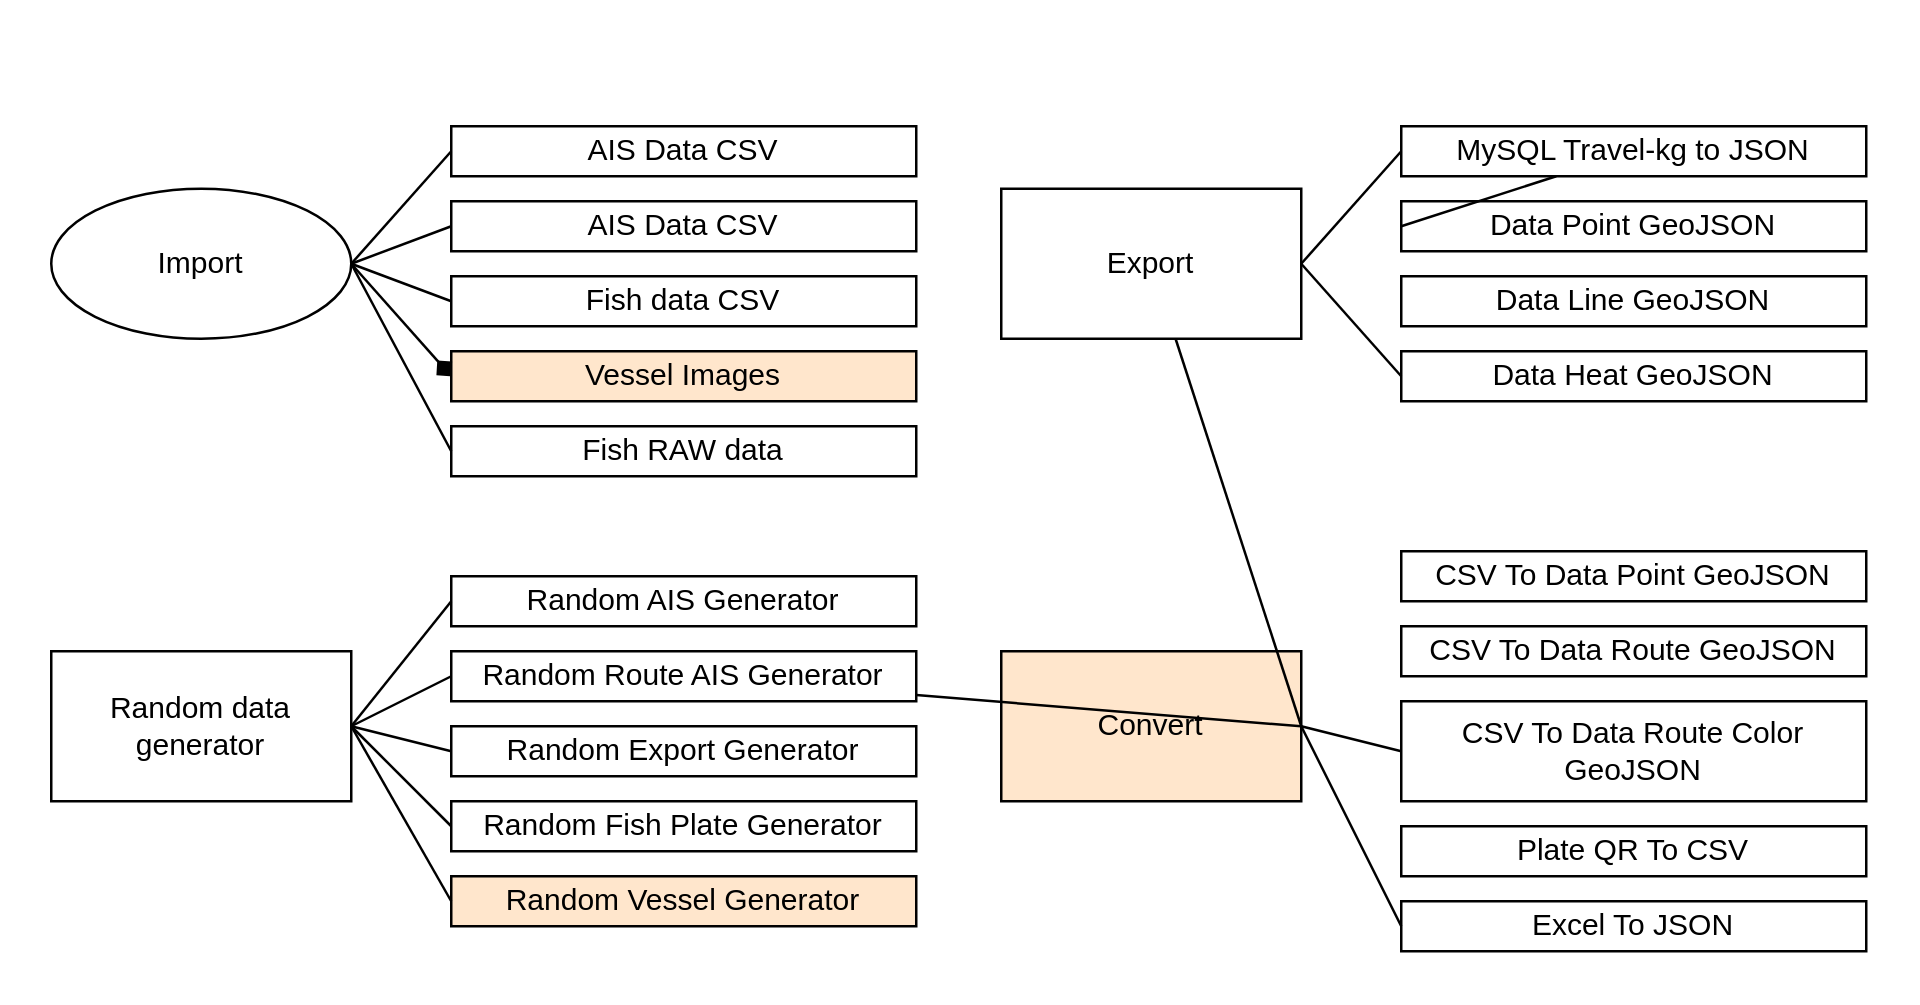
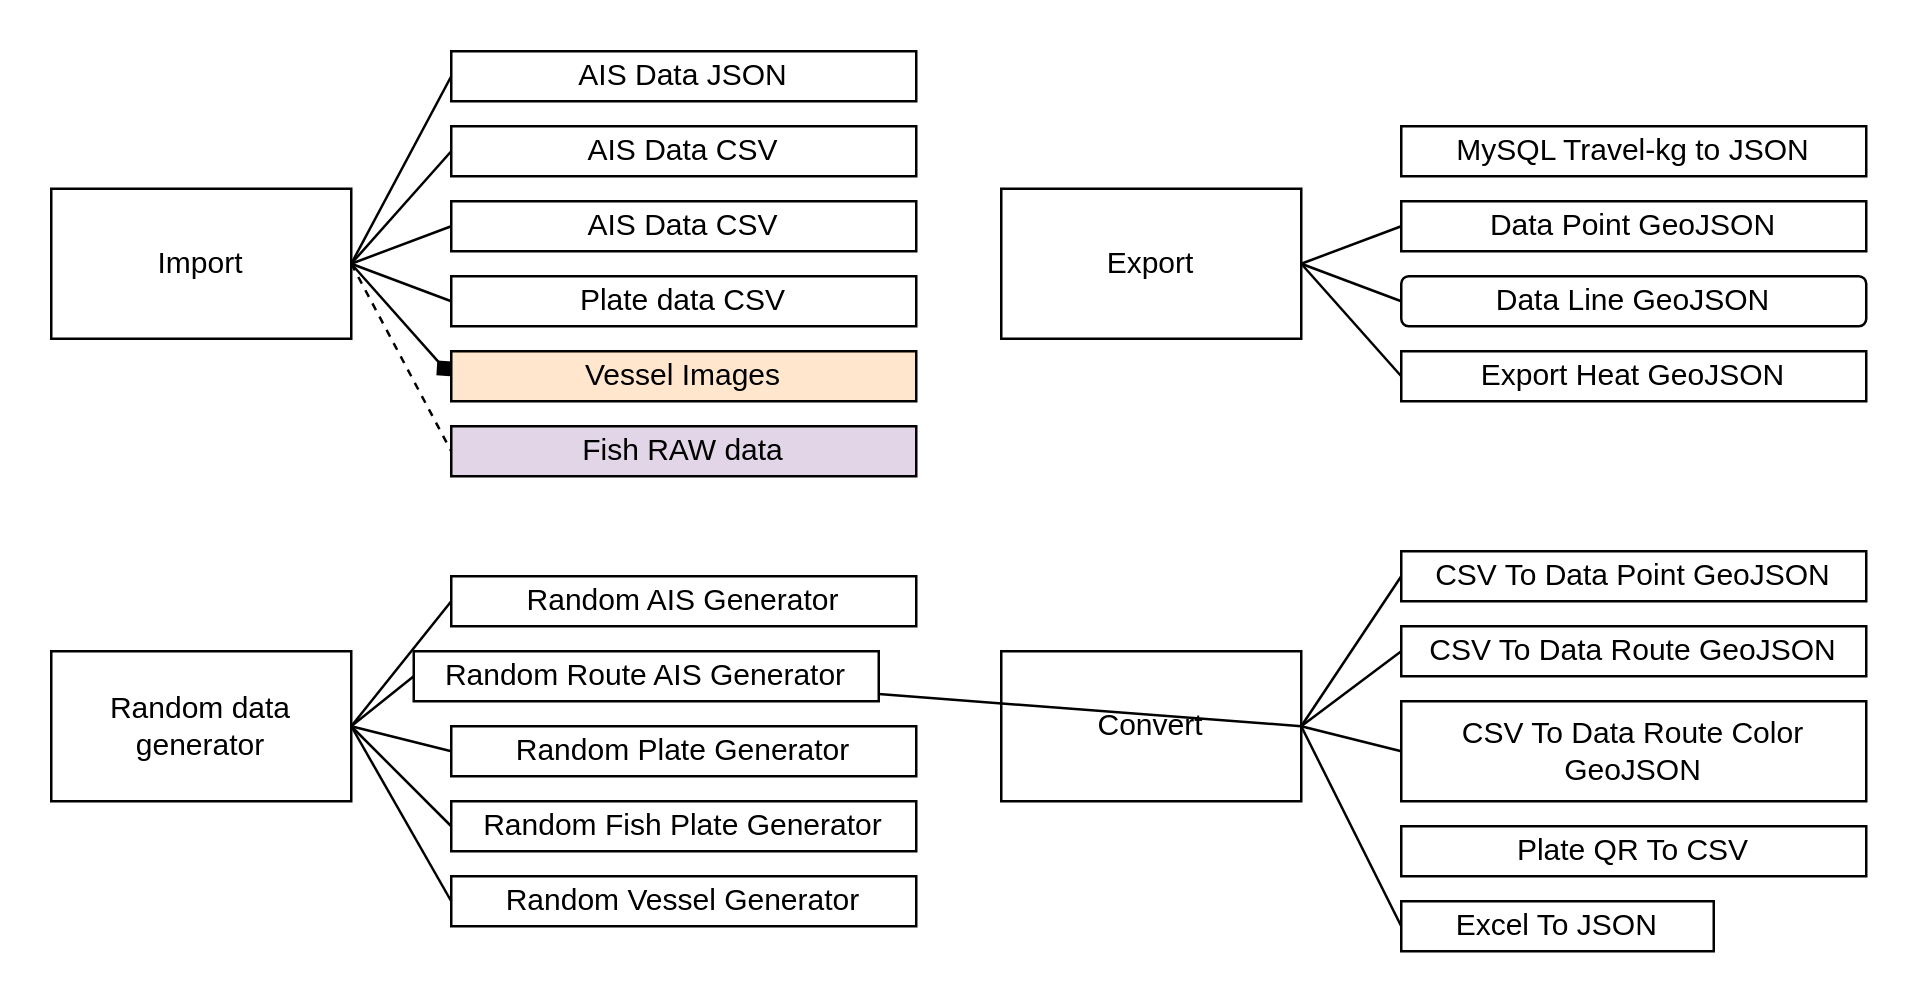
none -> (684, 76)
none -> (405, 162)
(1477, 202) -> (1355, 244)
(1355, 203) -> none
(201, 264) -> (201, 264)
none -> (1356, 284)
(684, 301) -> (684, 301)
(1634, 301) -> (1634, 301)
(405, 364) -> (405, 364)
(1634, 376) -> (1634, 376)
(684, 451) -> (684, 451)
(1238, 530) -> (1355, 686)
none -> (1354, 647)
(684, 676) -> (646, 676)
(1151, 726) -> (1151, 726)
(684, 751) -> (684, 751)
(684, 901) -> (684, 901)
(1634, 926) -> (1558, 926)
